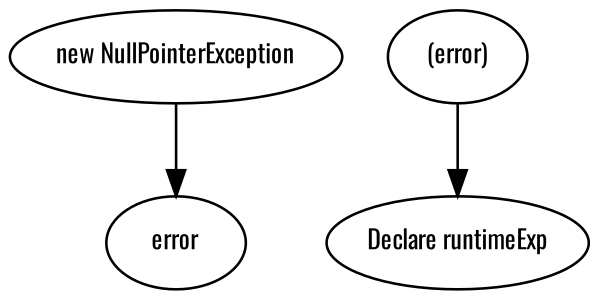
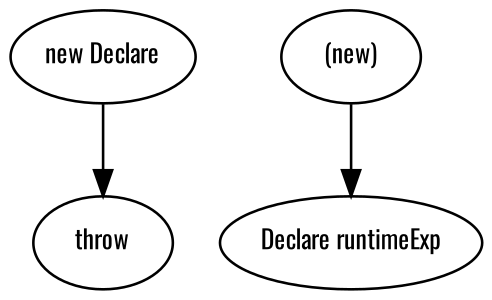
(176, 57) -> (103, 57)
(458, 57) -> (351, 57)
(176, 243) -> (103, 243)
